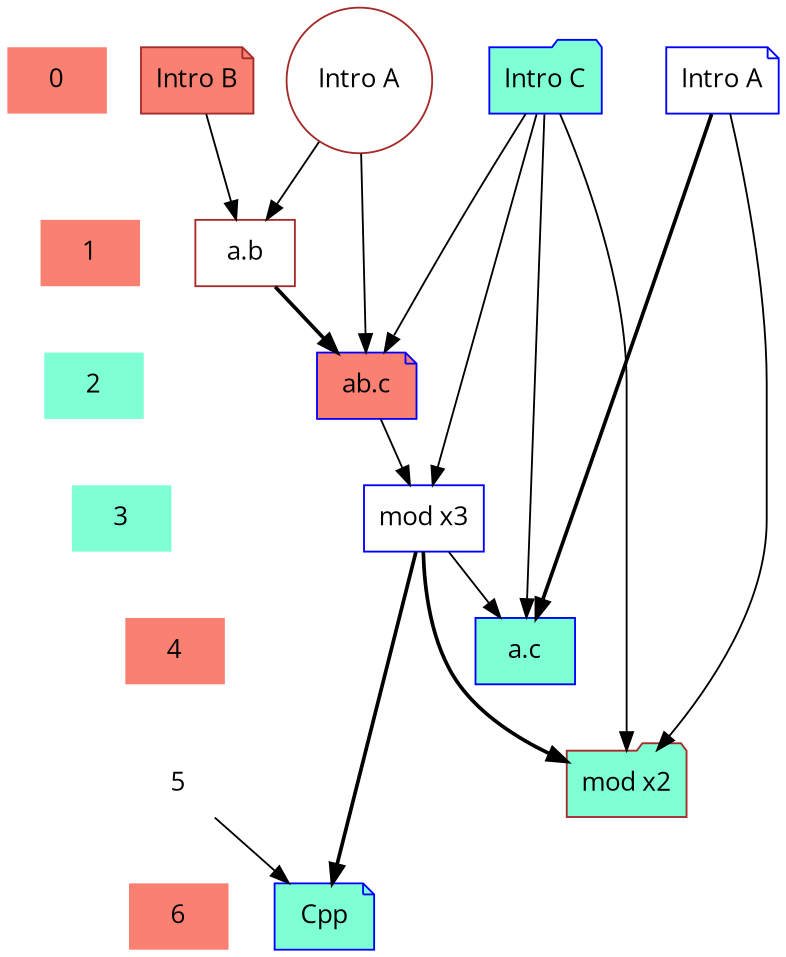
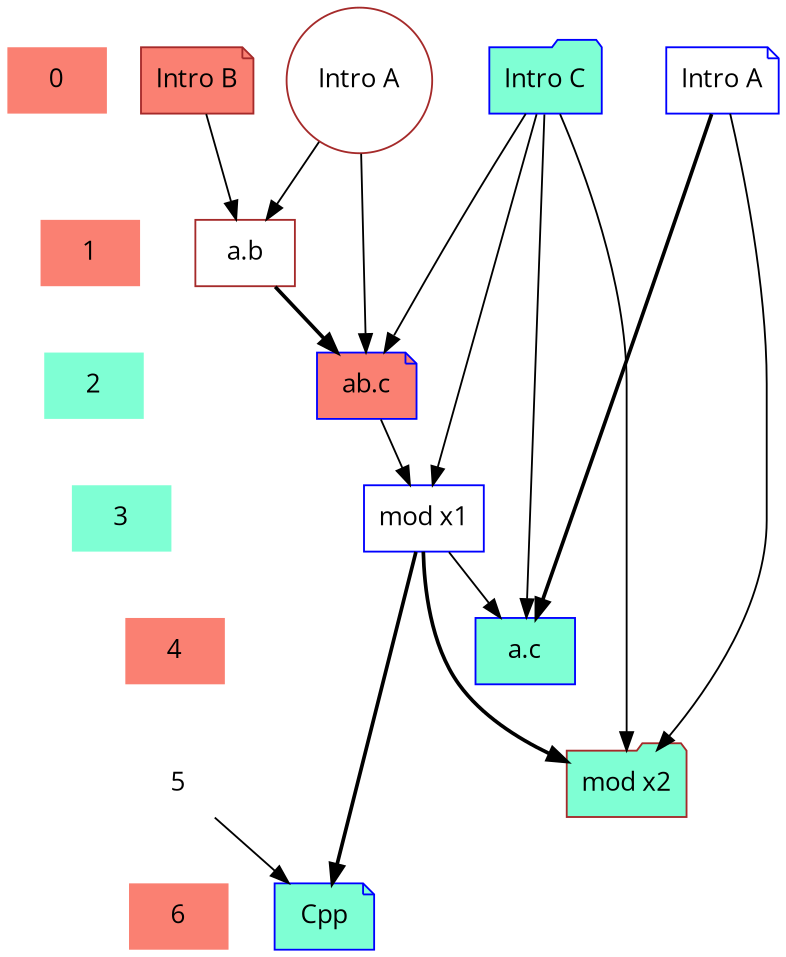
(424, 518) -> (424, 518)
